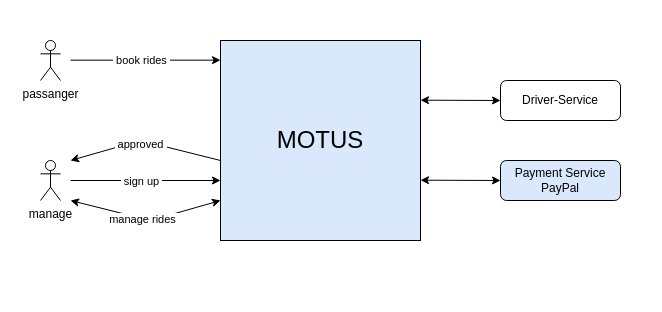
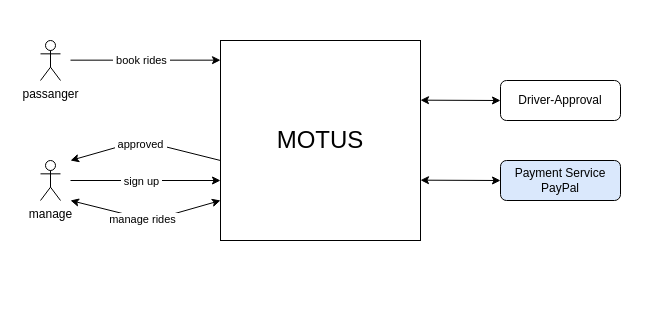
(561, 101) -> (561, 101)
(321, 141) -> (321, 141)
